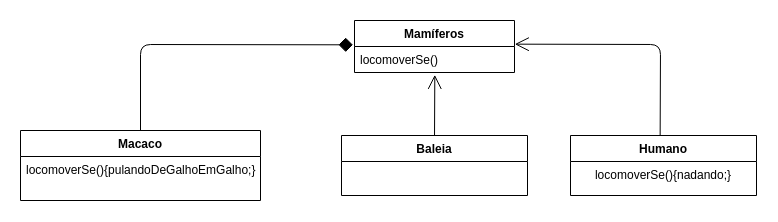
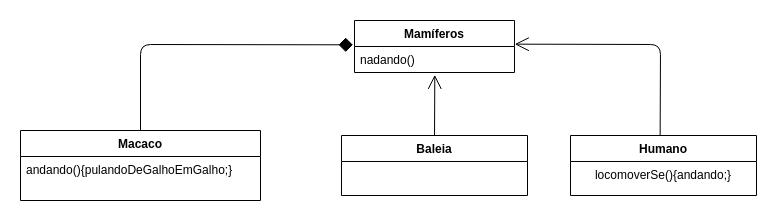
(402, 60) -> (390, 60)
(143, 170) -> (131, 170)
(663, 175) -> (663, 175)
